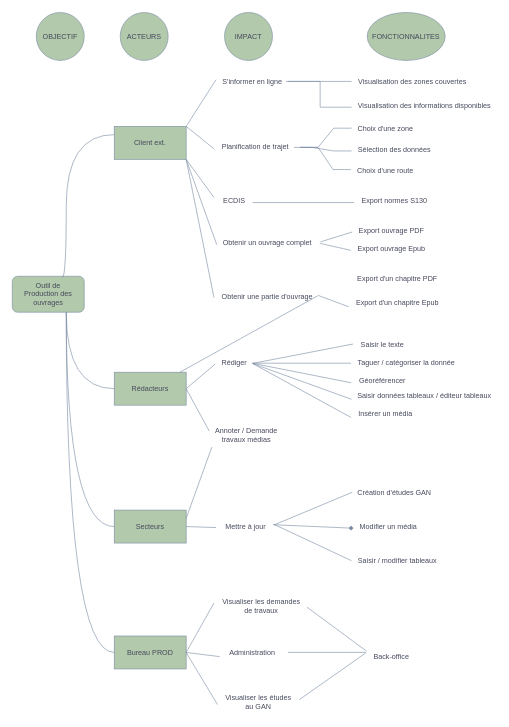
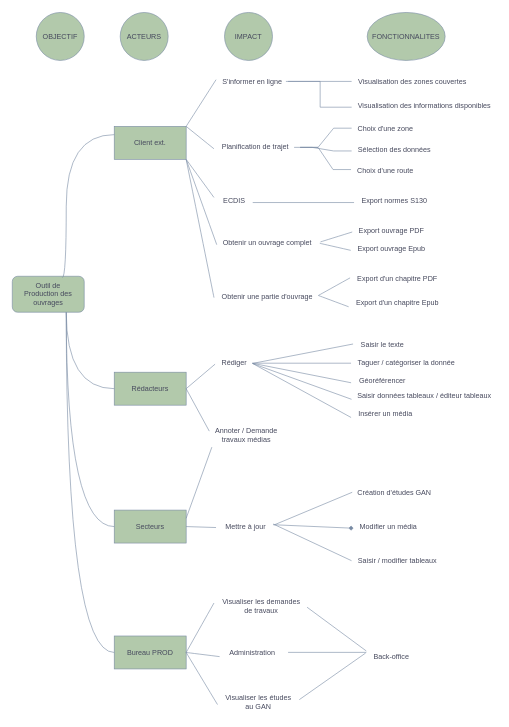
(248, 335) -> (336, 286)
